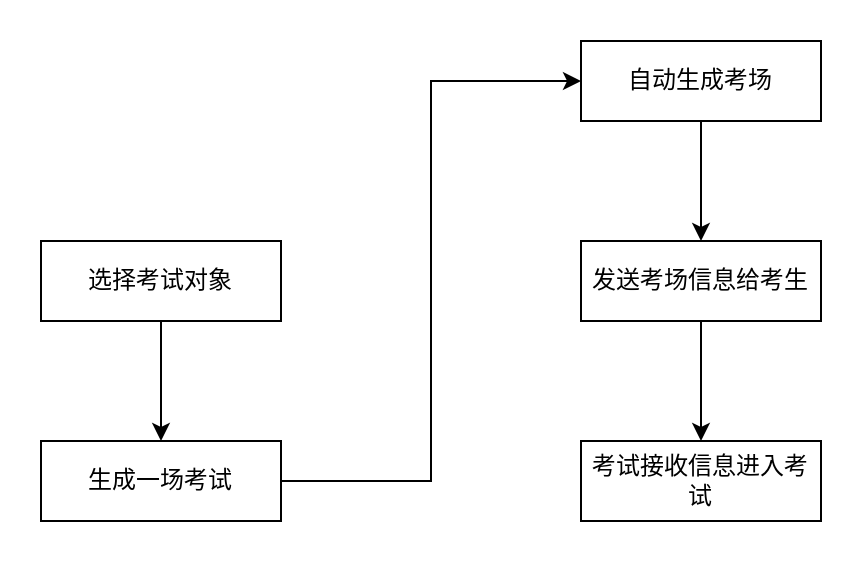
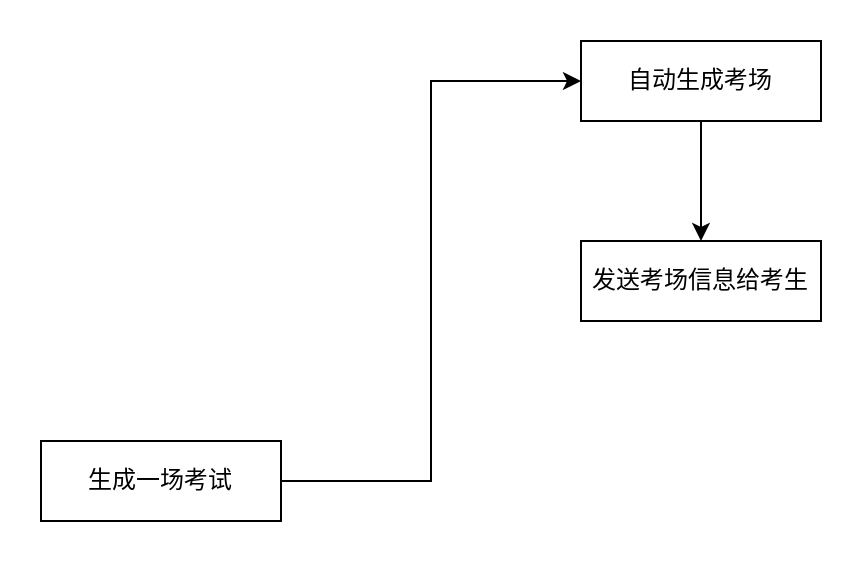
(161, 281) -> none
(161, 374) -> none
(701, 374) -> none
(701, 481) -> none
